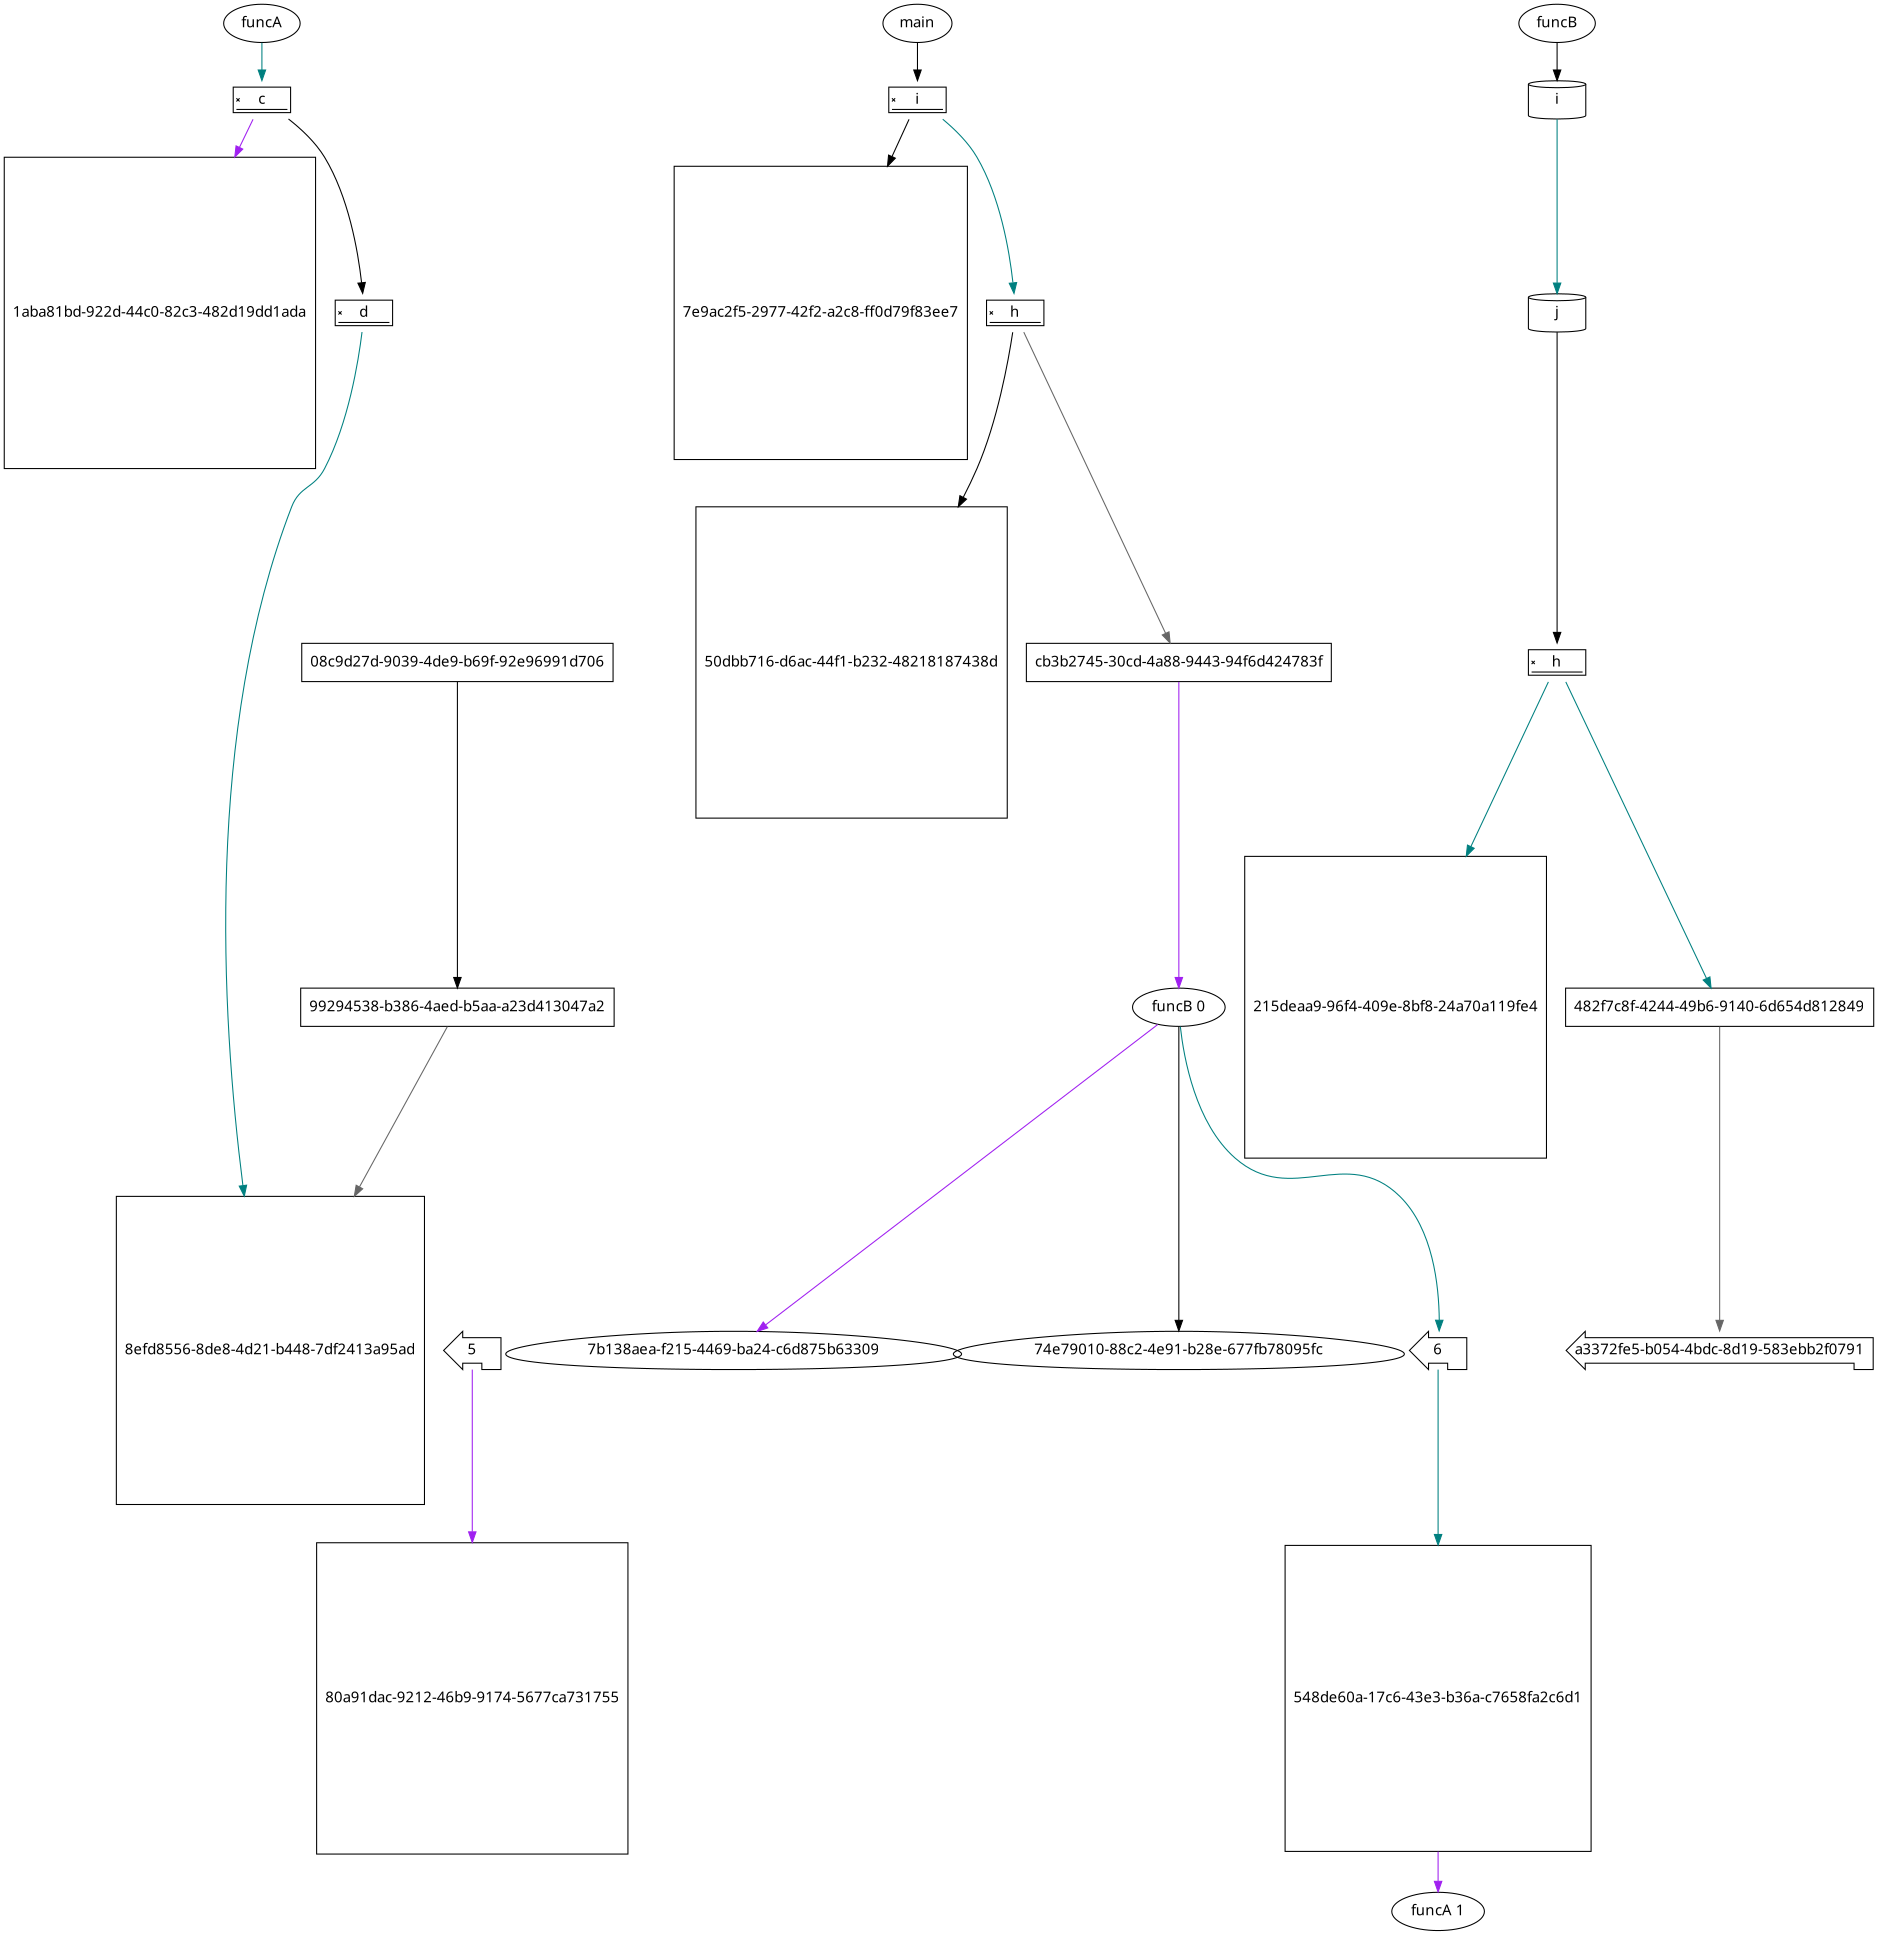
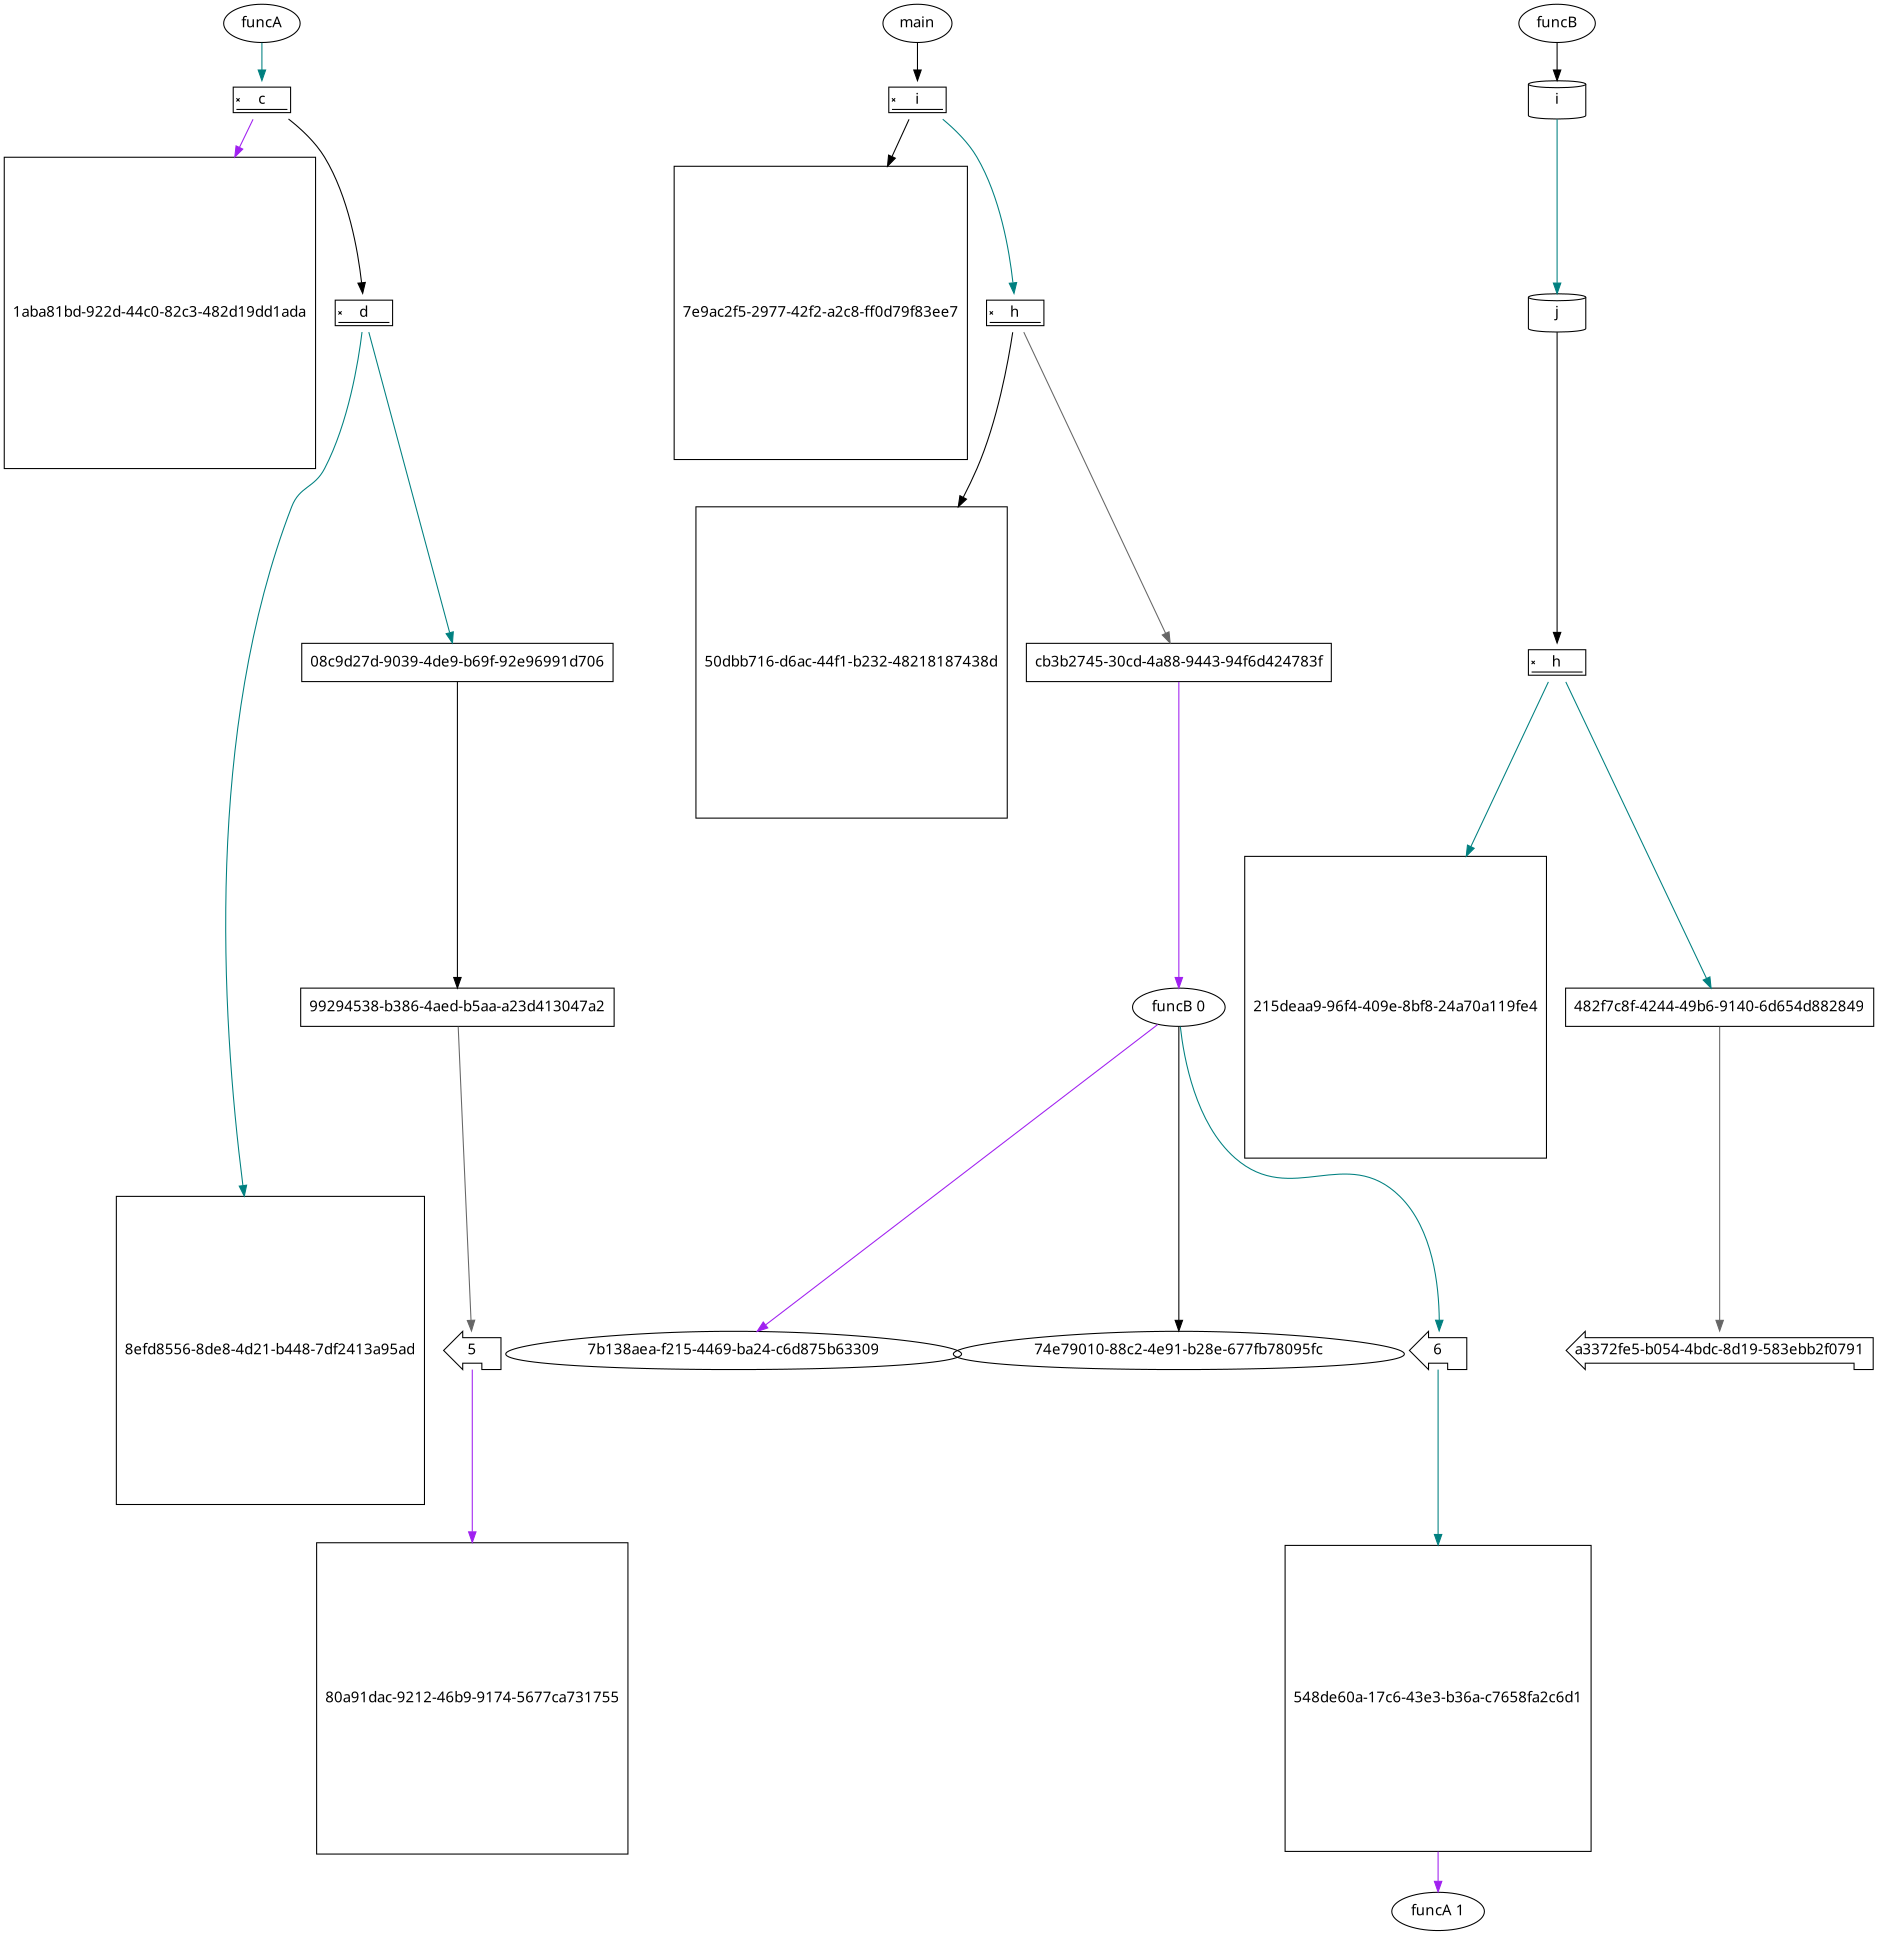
none -> (409, 482)
(1720, 1007) -> (1720, 1007)
(403, 1107) -> (465, 1173)
